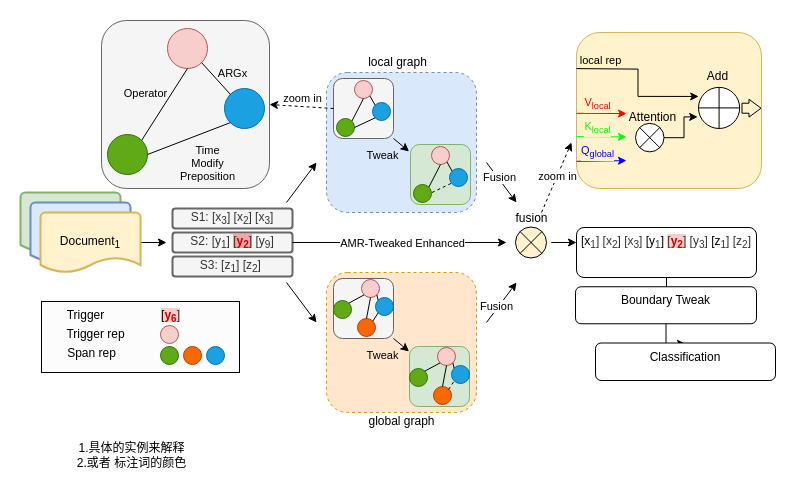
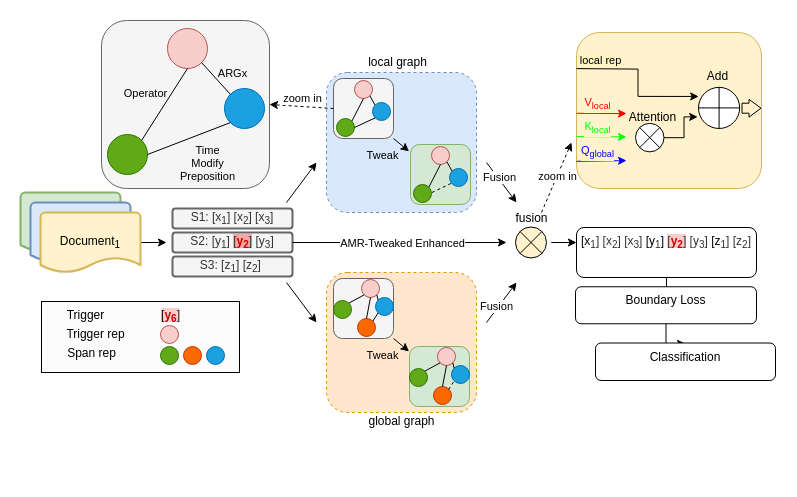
(233, 219) -> (233, 219)
(233, 243) -> (233, 243)
(666, 301) -> (666, 301)
(132, 456) -> none
